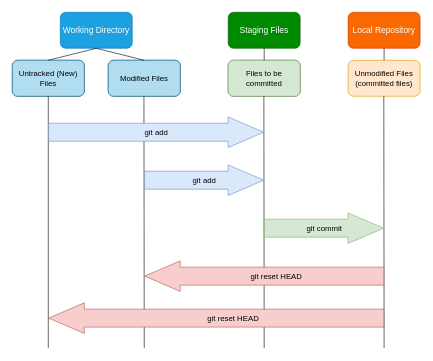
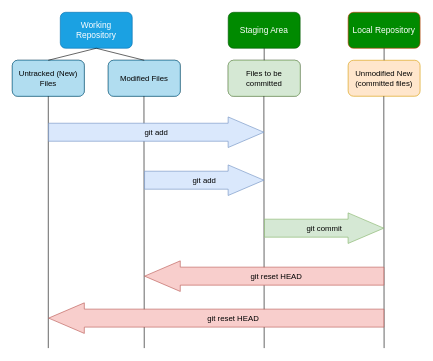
(96, 30) -> (96, 30)
(264, 30) -> (264, 30)
(384, 30) -> (384, 30)
(384, 78) -> (384, 78)
